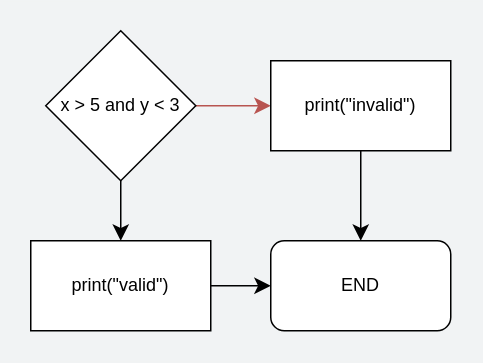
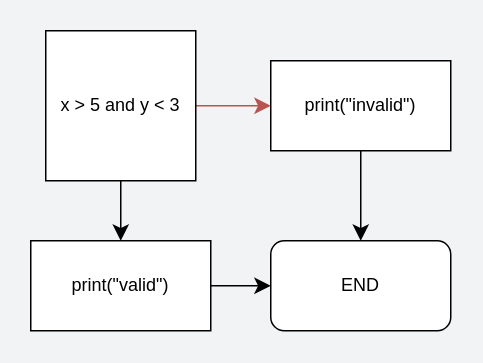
(121, 106) -> (121, 106)
